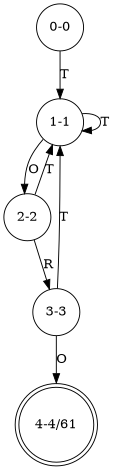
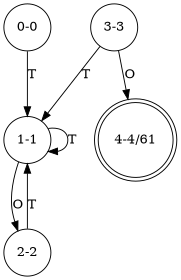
(40, 260) -> none
